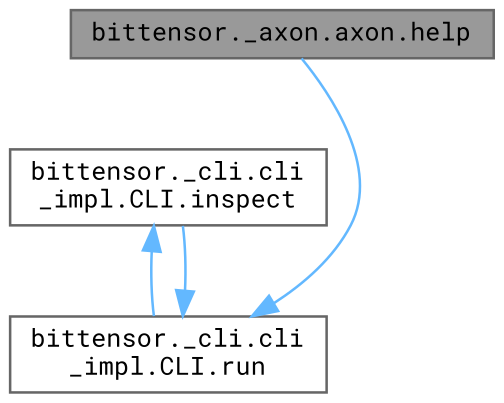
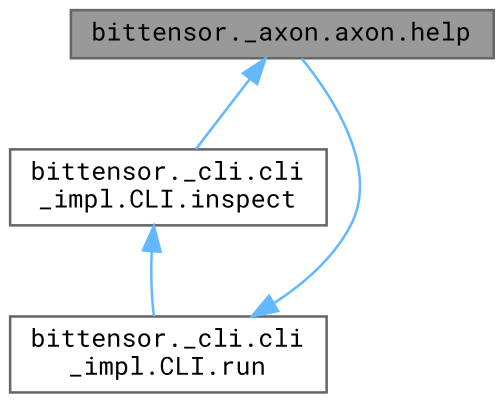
(185, 258) -> (223, 114)
